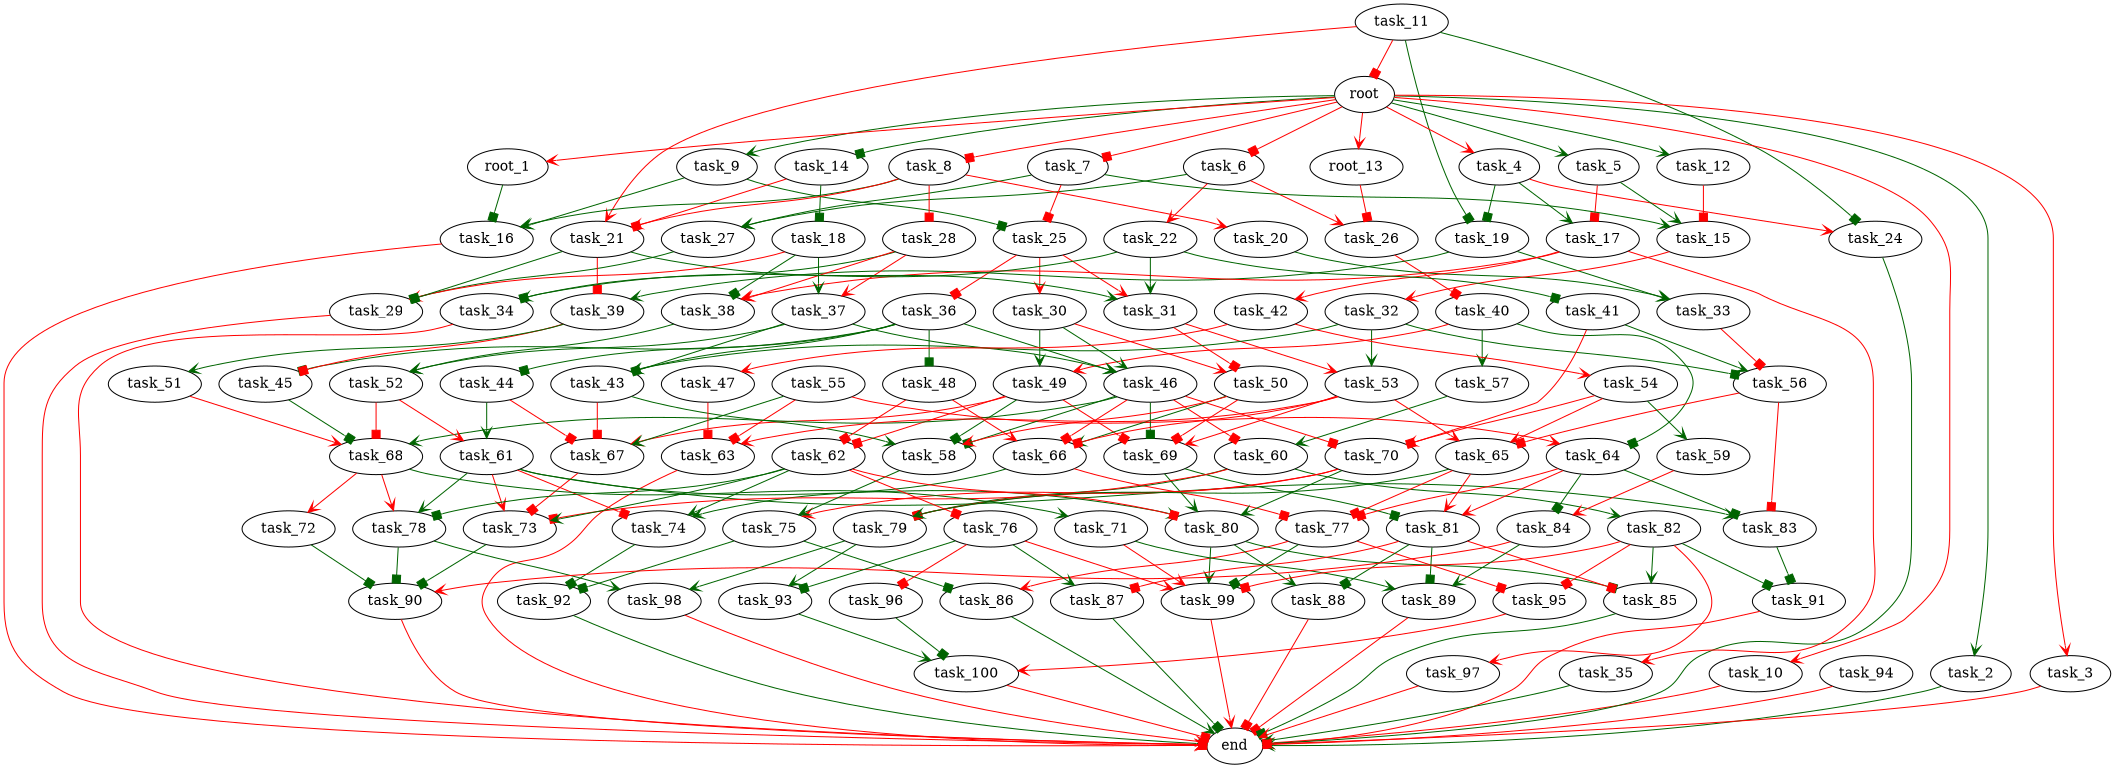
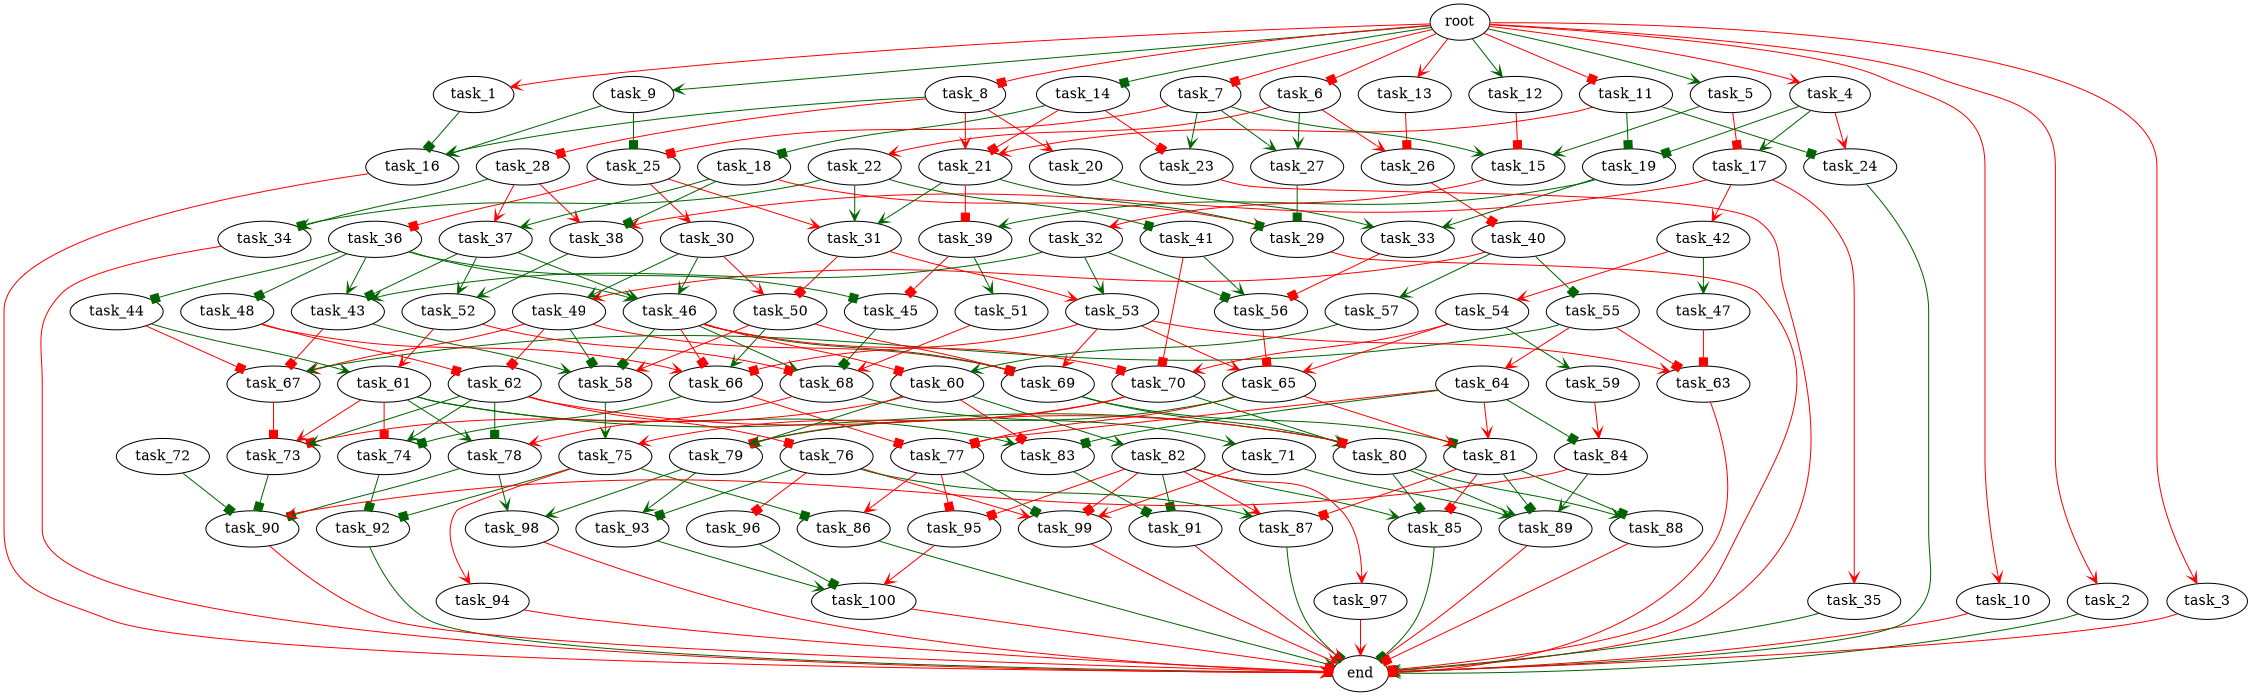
(1385, 54) -> (1535, 55)
(1910, 163) -> (1997, 97)
(508, 167) -> (474, 95)
none -> (1187, 167)
(1356, 167) -> (1405, 95)
(1109, 343) -> (1703, 271)
(1668, 348) -> (1553, 273)
(1775, 451) -> (974, 409)
(1178, 489) -> (1209, 420)
(336, 490) -> none
none -> (1218, 490)
(854, 492) -> (504, 426)
none -> (472, 503)
(1210, 565) -> (1470, 496)
(342, 716) -> (1796, 393)
